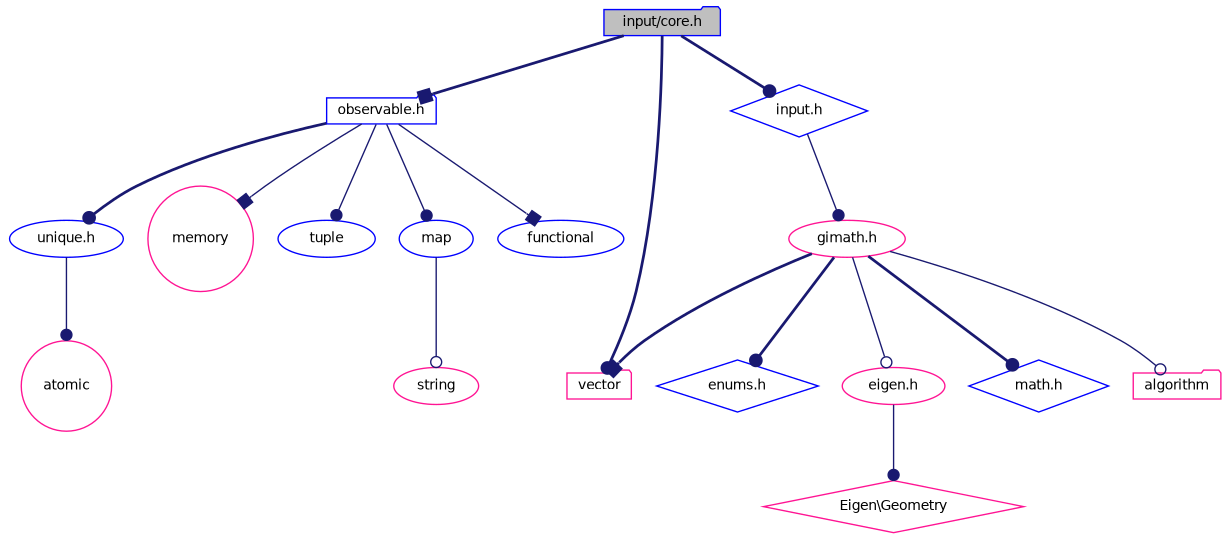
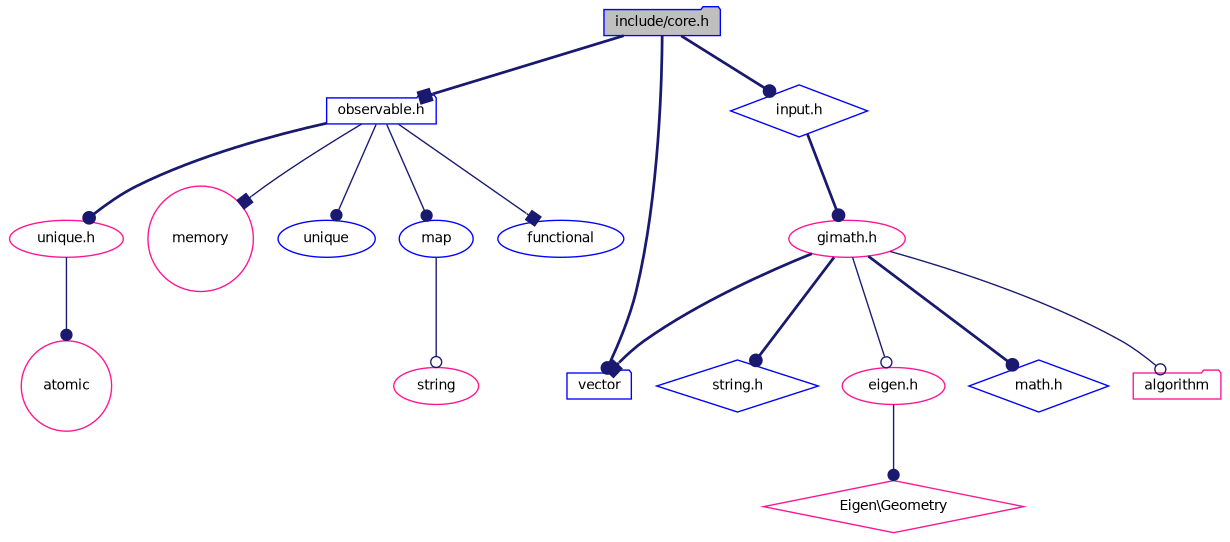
(662, 23) -> (662, 23)
(822, 172) -> (822, 172)
(66, 239) -> (66, 239)
(327, 239) -> (327, 239)
(599, 386) -> (599, 386)
(737, 386) -> (737, 386)
